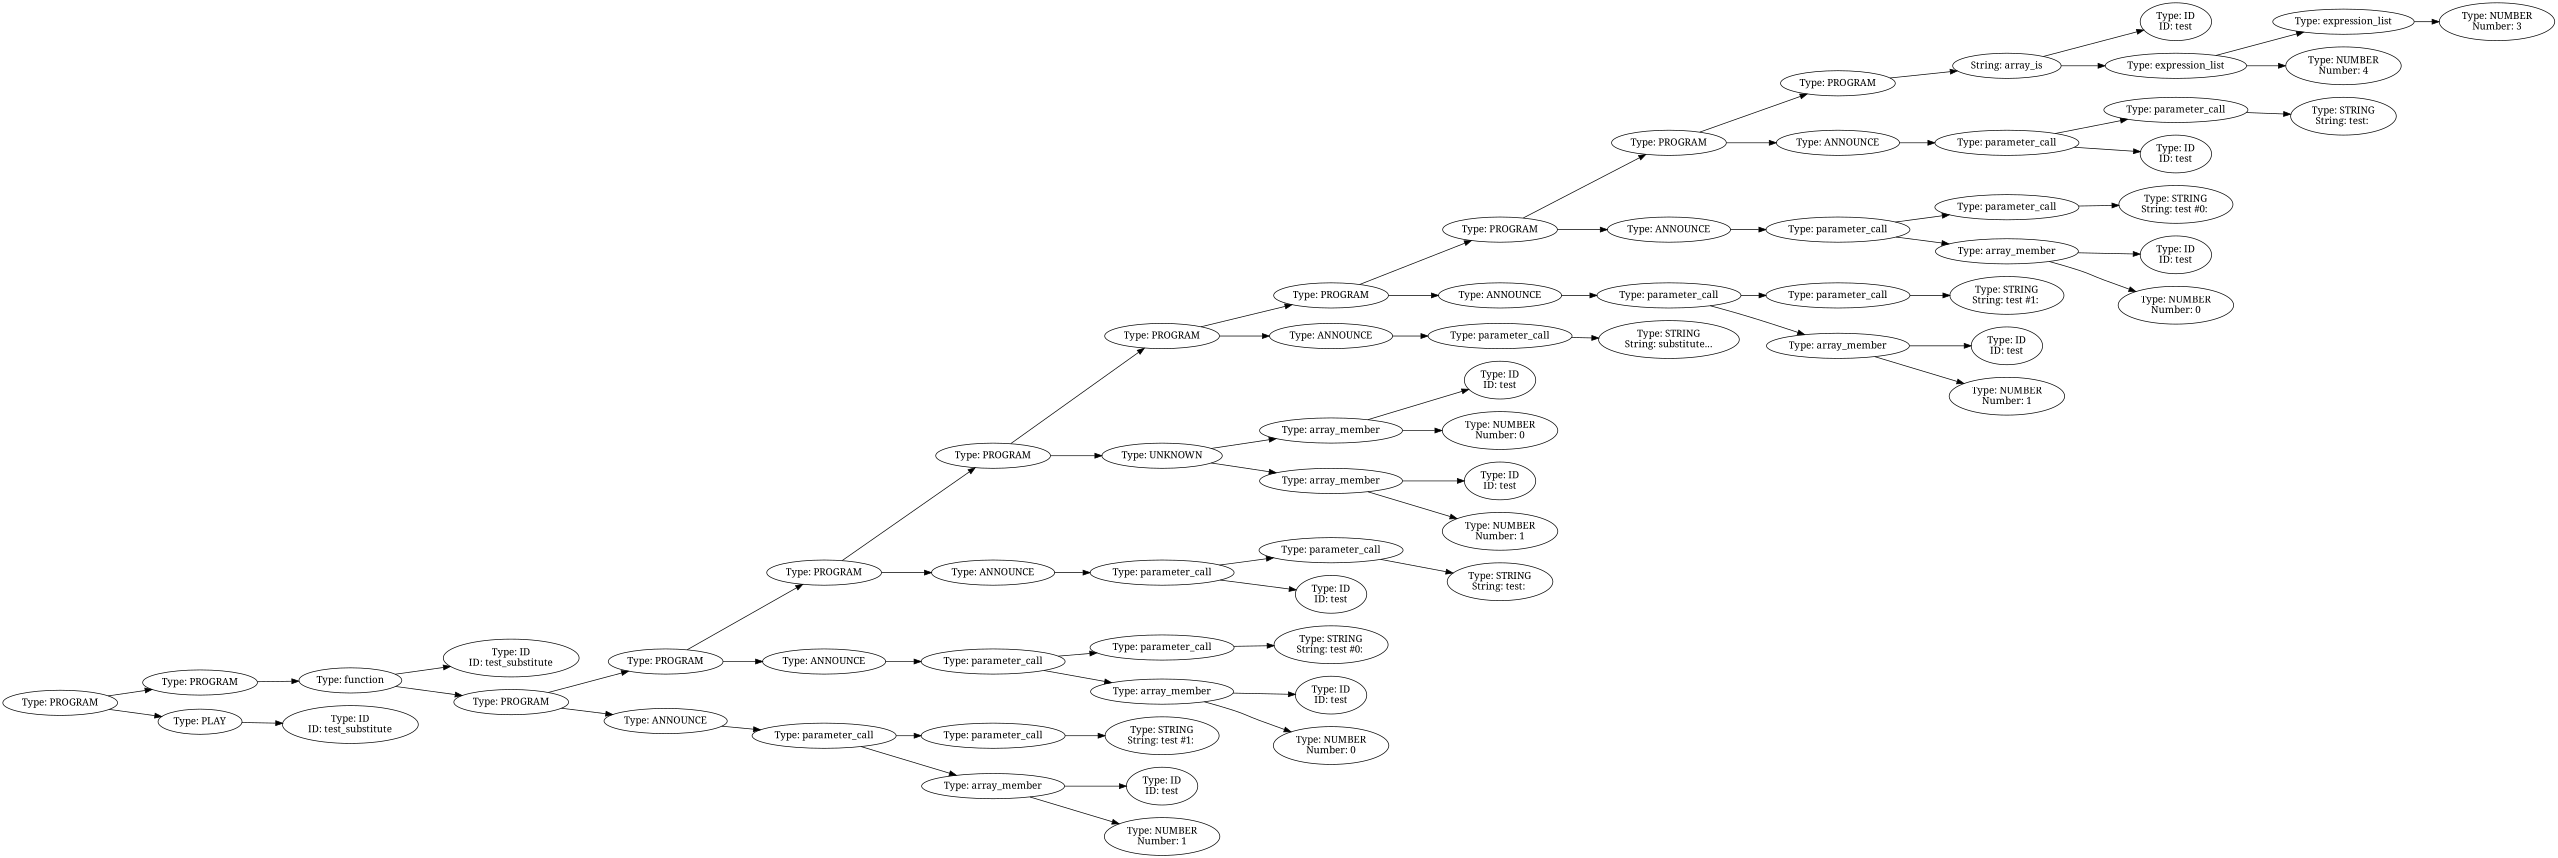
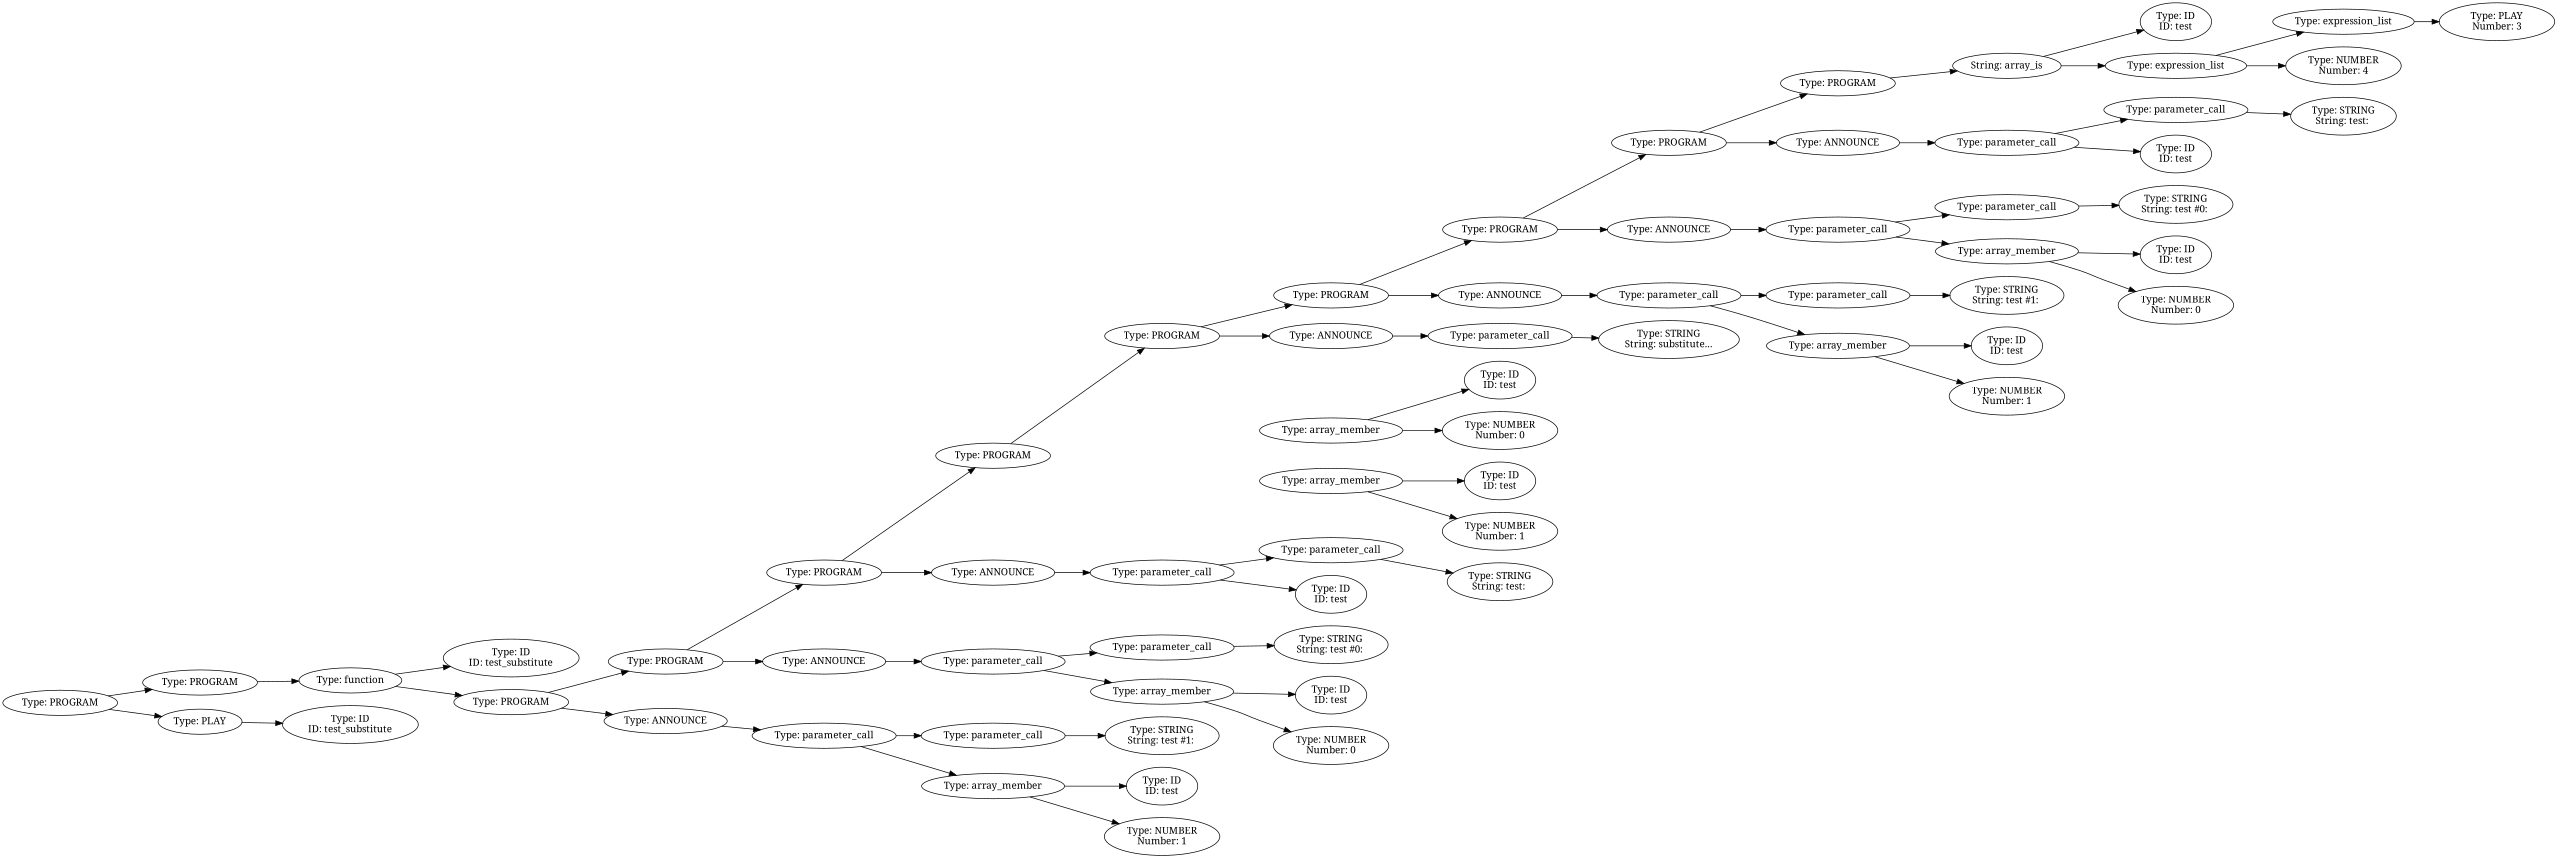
(2497, 22) -> (2497, 22)
(1162, 456) -> none
